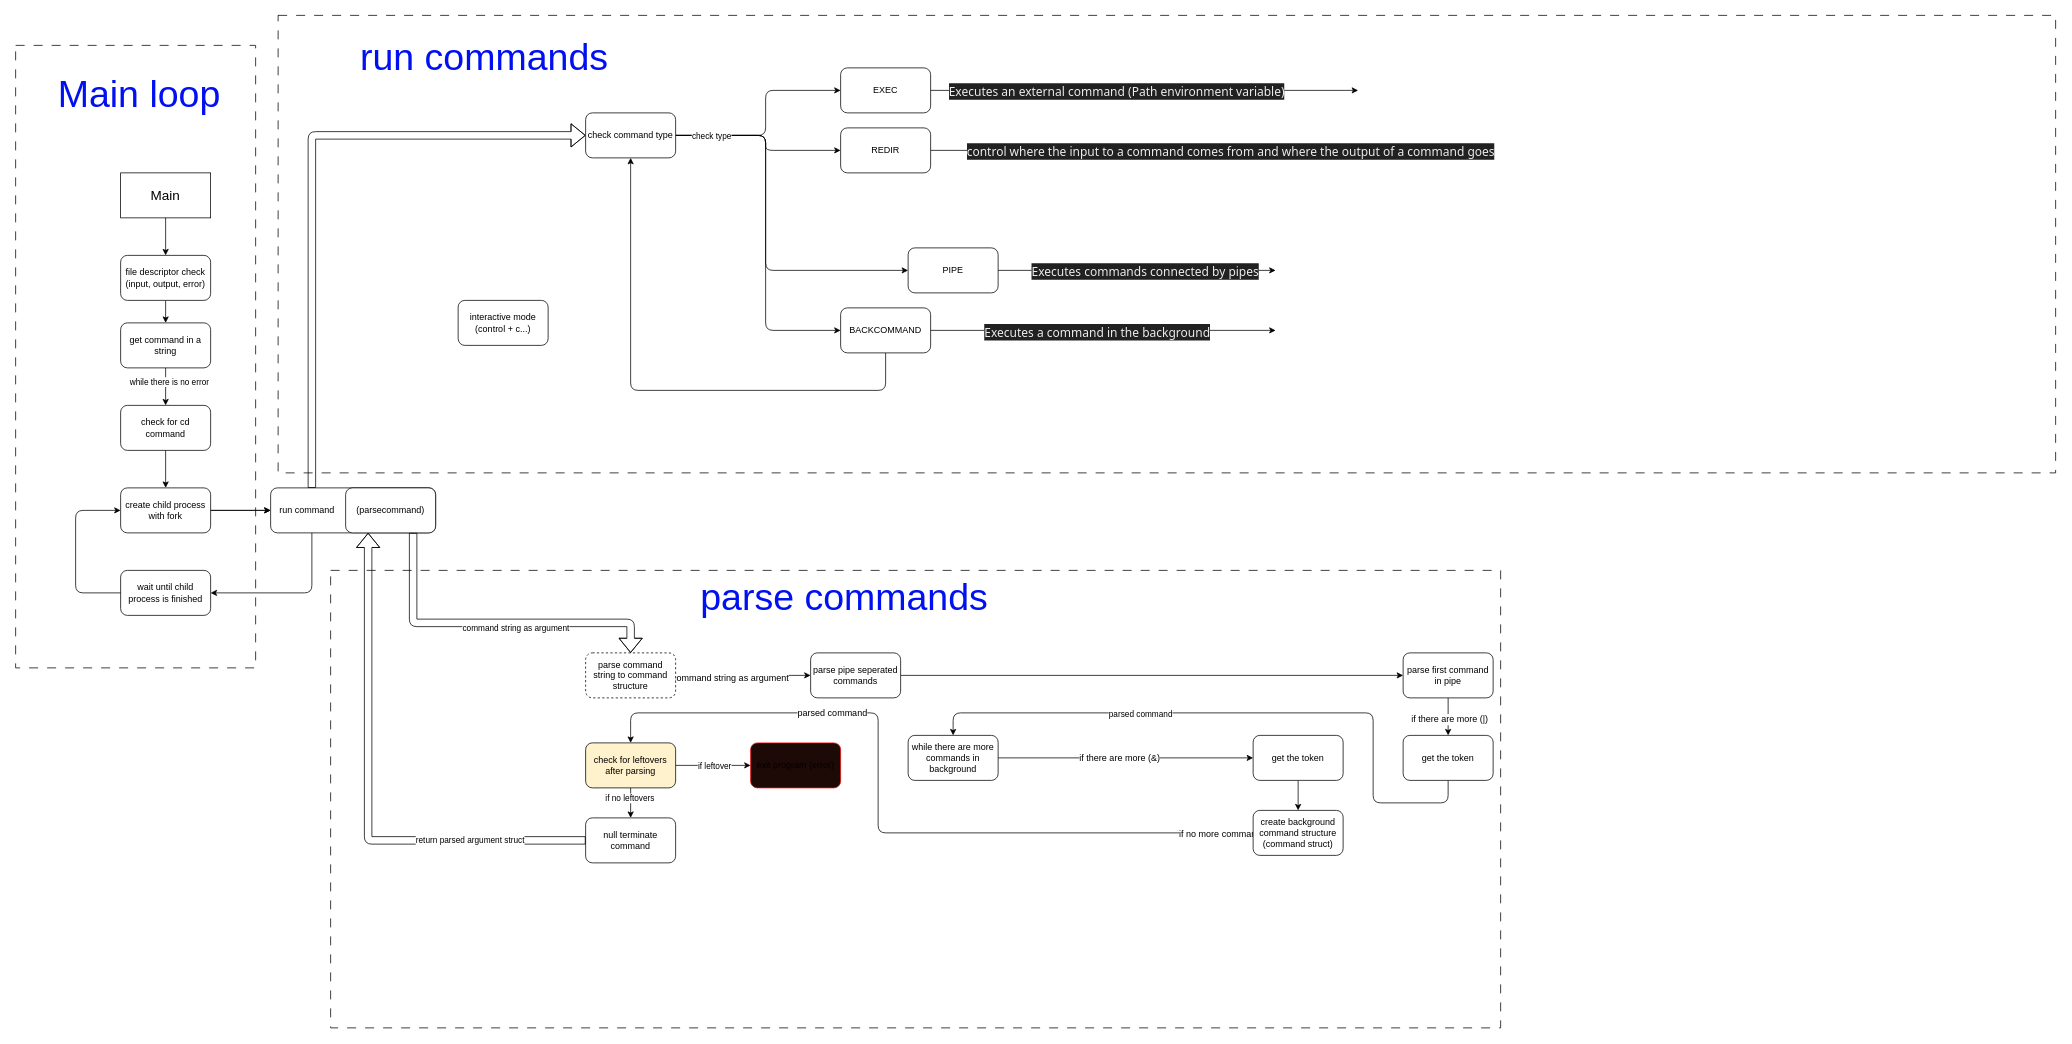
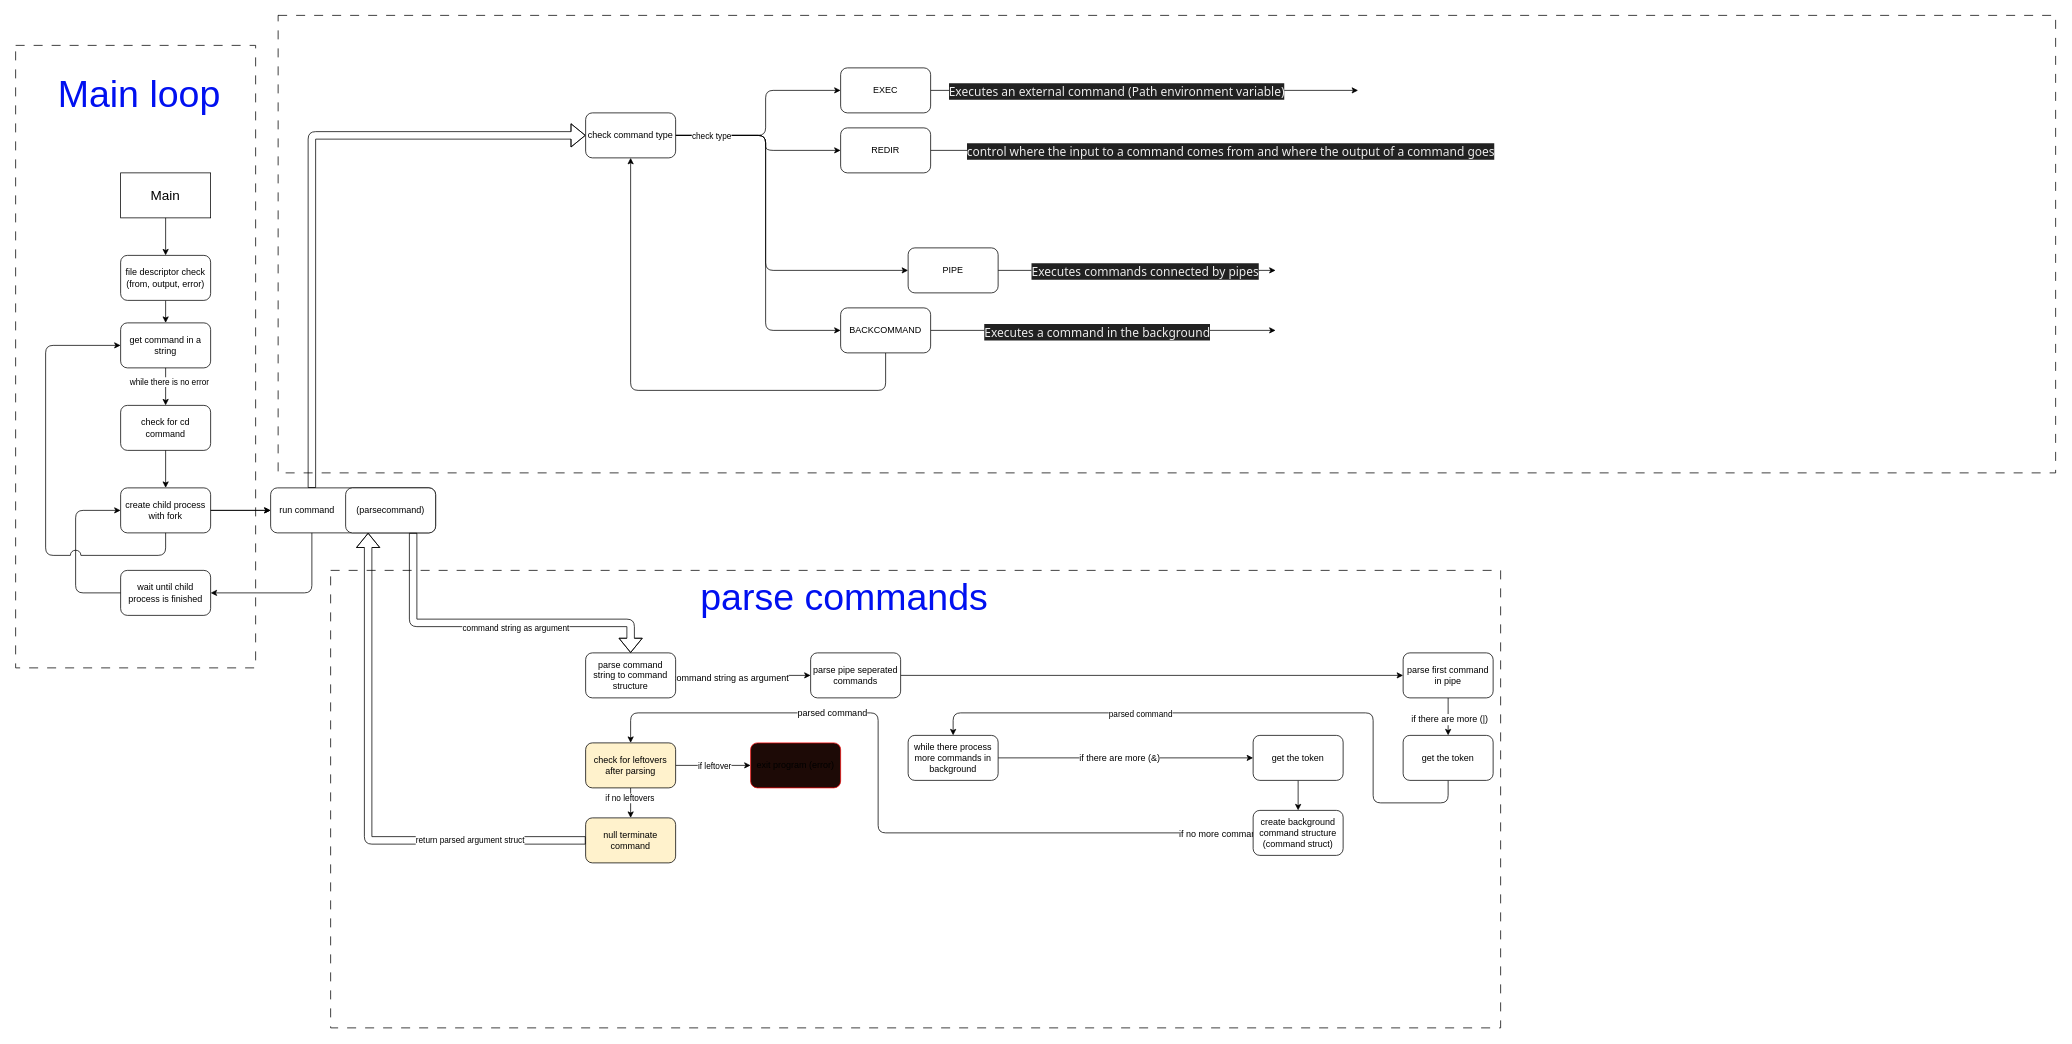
(484, 57) -> none
(165, 278) -> (165, 278)
(503, 323) -> none
none -> (45, 485)
(630, 675) -> (630, 675)
(953, 758) -> (953, 758)
(630, 840) -> (630, 840)
